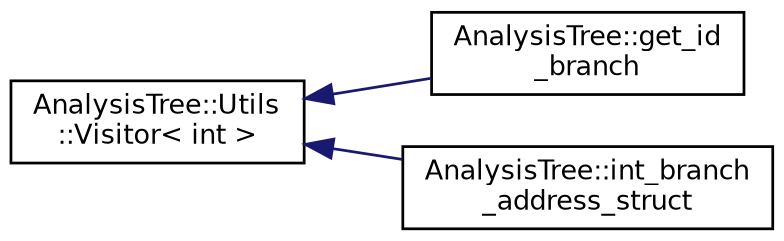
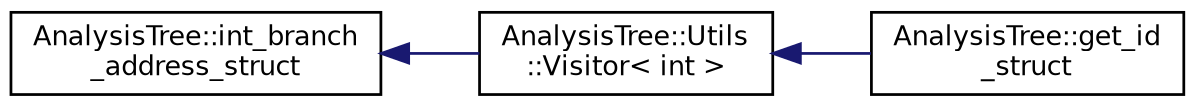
(588, 53) -> (1028, 53)
(368, 154) -> (444, 53)
